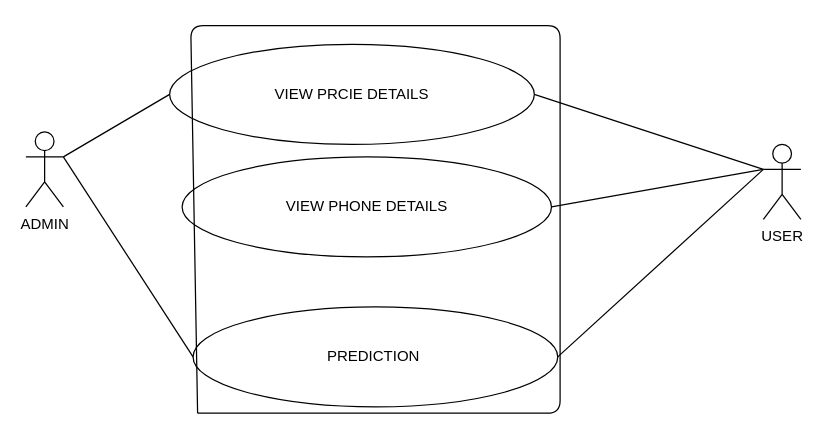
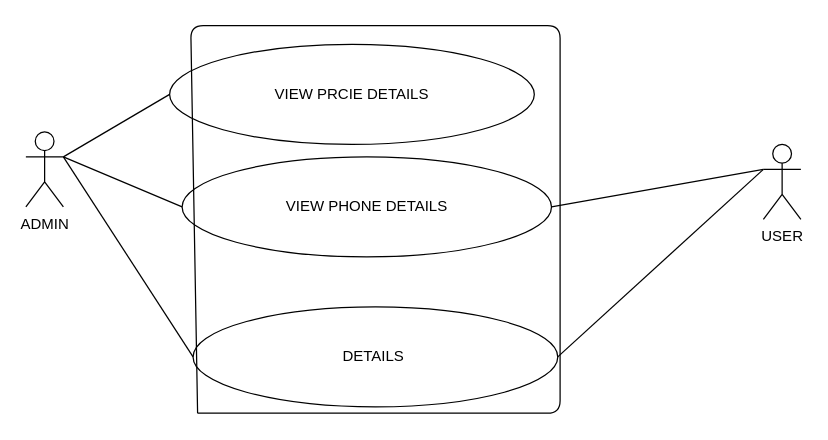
(647, 131) -> none
none -> (125, 183)
(376, 357) -> (376, 357)
